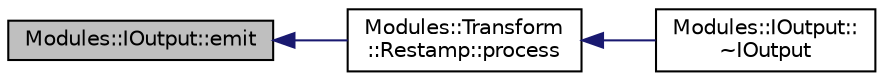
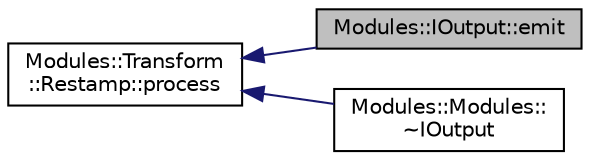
(321, 40) -> (290, 51)
(766, 40) -> (449, 120)
